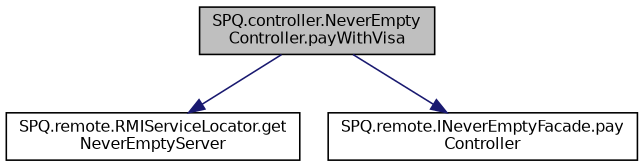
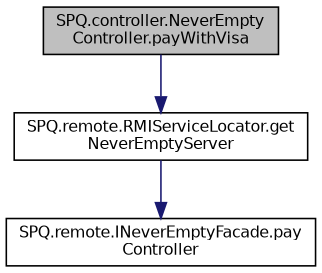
(393, 79) -> (161, 181)
